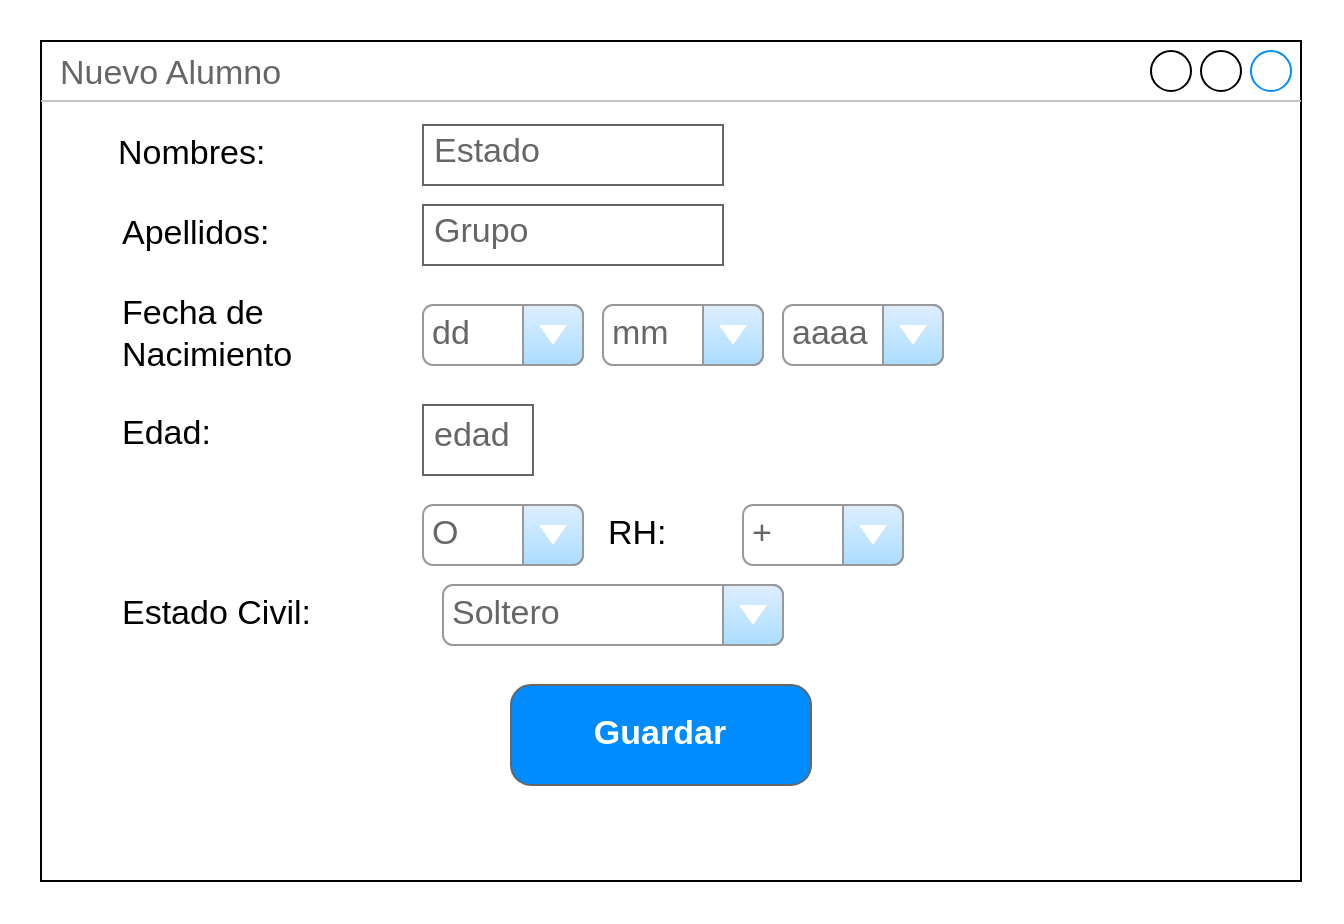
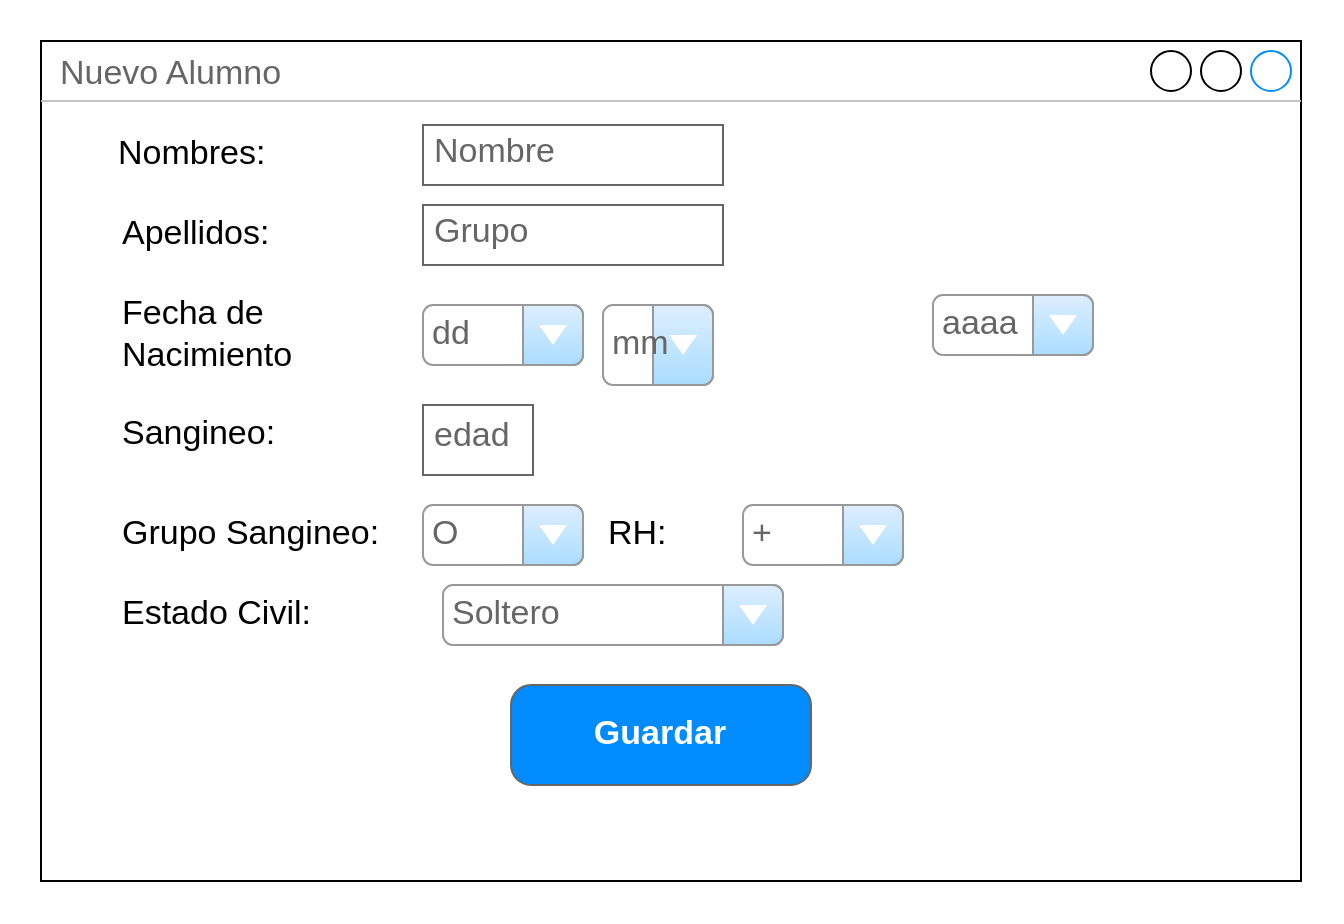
(492, 153) -> (492, 153)
(683, 335) -> (658, 345)
(863, 335) -> (1013, 325)
(166, 435) -> (200, 435)
none -> (257, 535)
